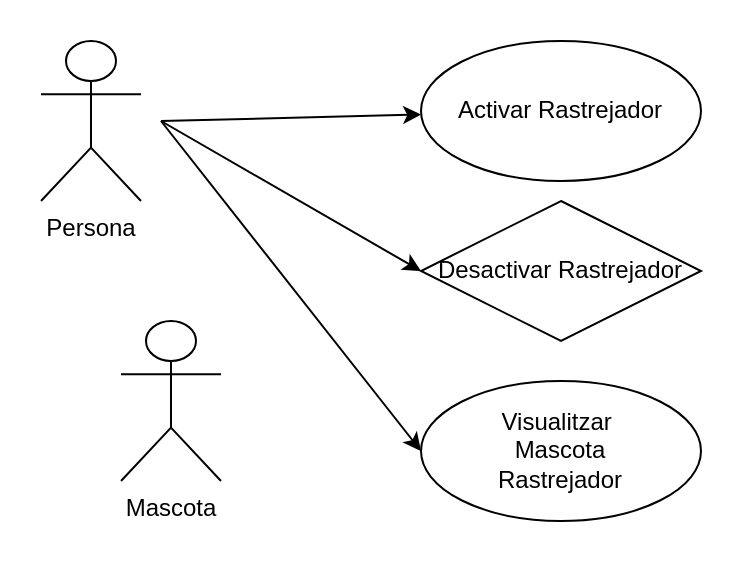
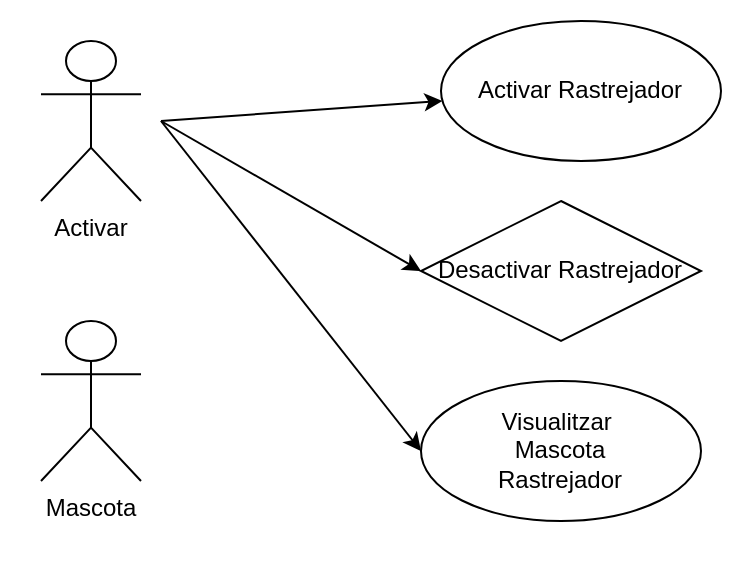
(561, 111) -> (581, 91)
(92, 229) -> (92, 229)
(171, 401) -> (91, 401)
